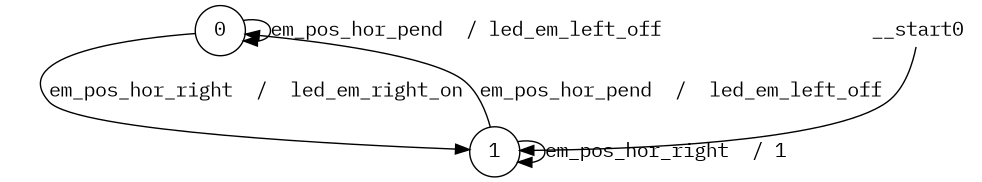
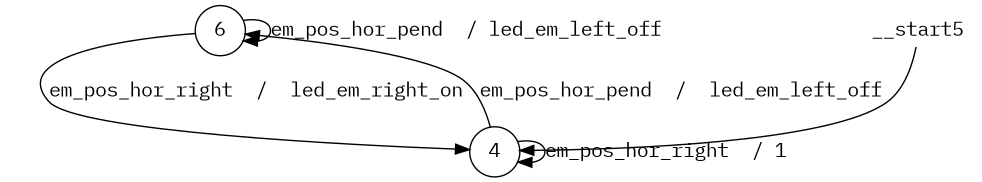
(220, 31) -> (220, 31)
(918, 31) -> (918, 31)
(495, 152) -> (495, 152)
